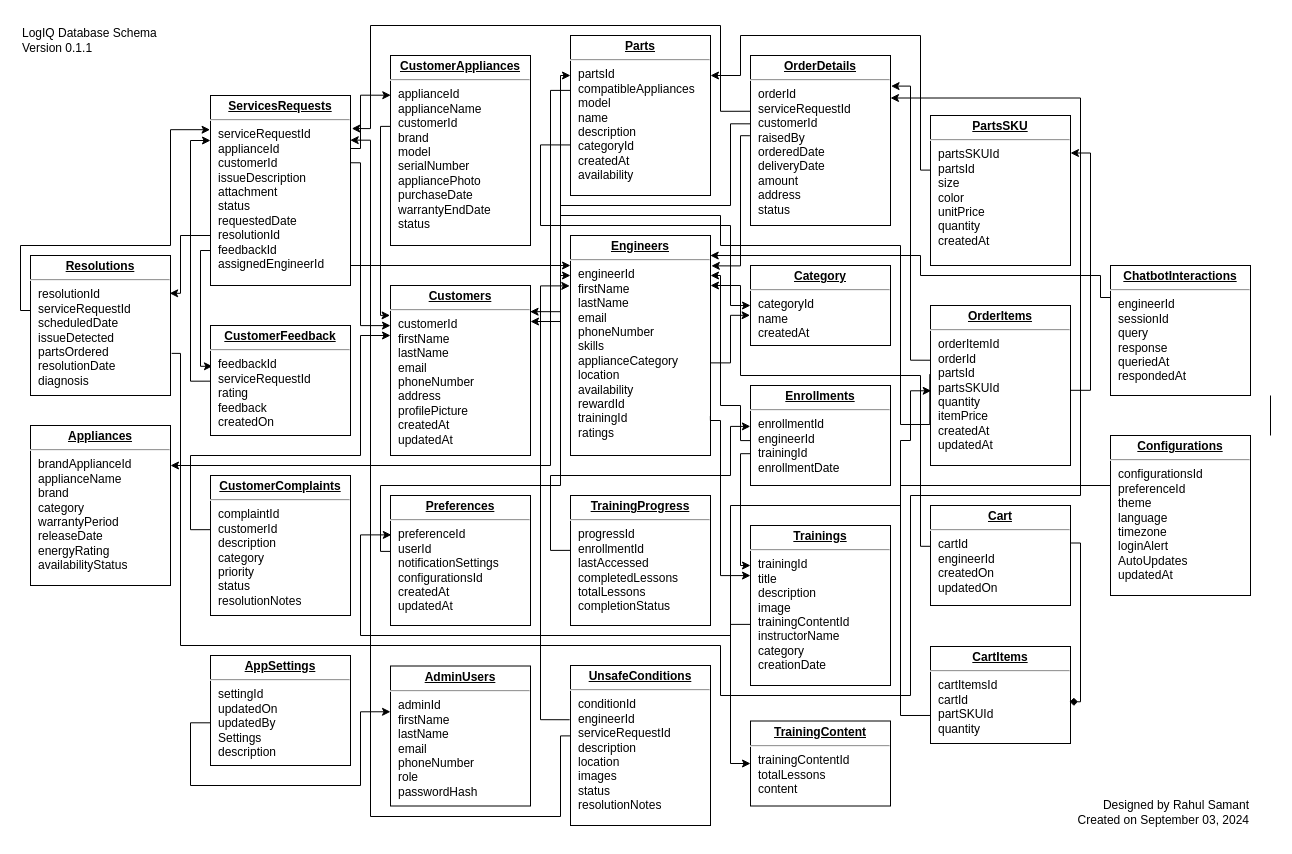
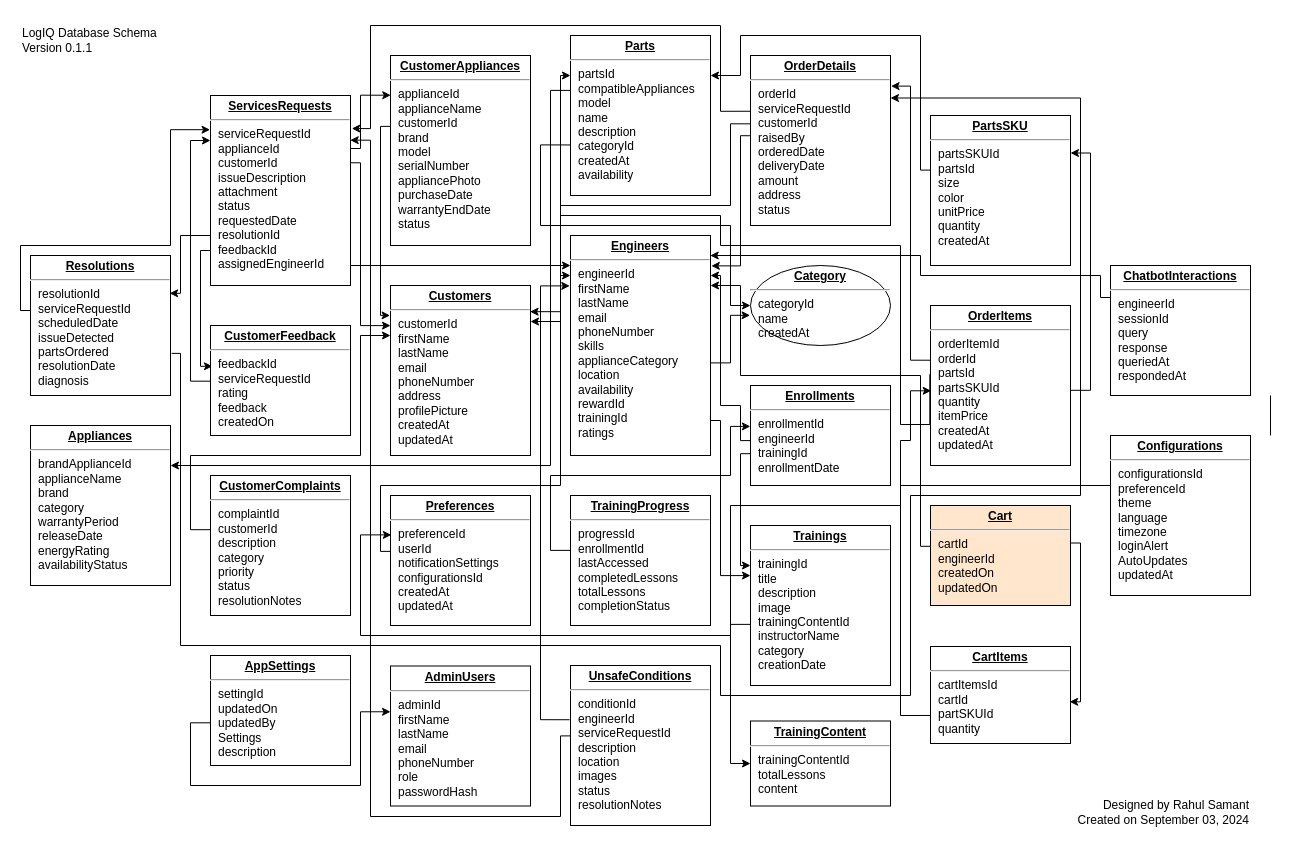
(821, 306) -> (821, 306)
(1001, 556) -> (1001, 556)
(1078, 702) -> (1078, 702)
